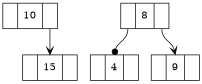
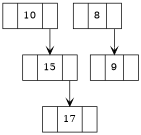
(114, 68) -> none
none -> (70, 119)
